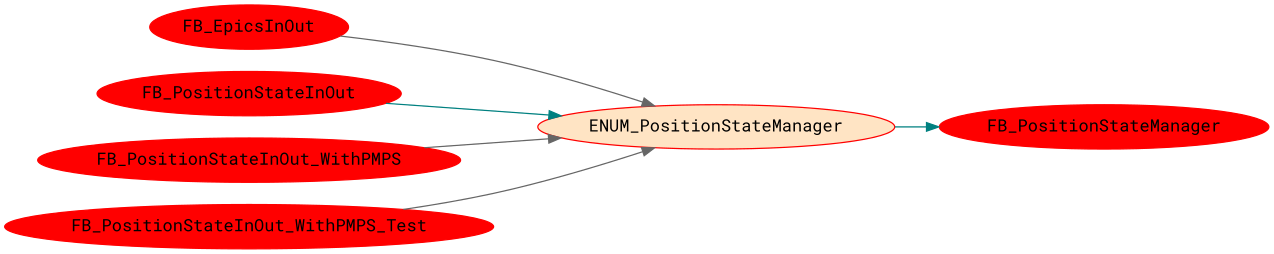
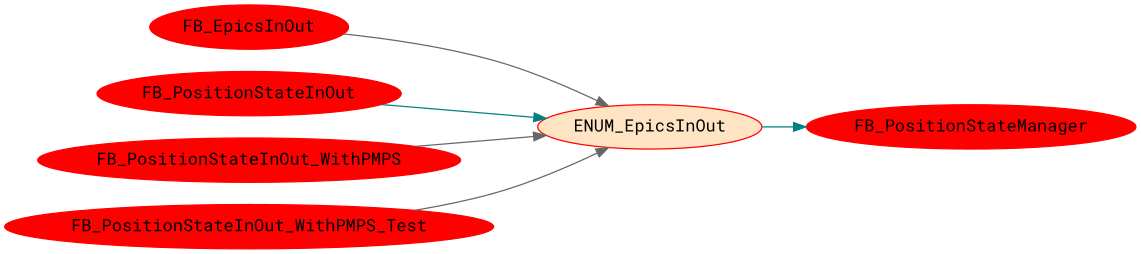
(716, 127) -> (650, 127)
